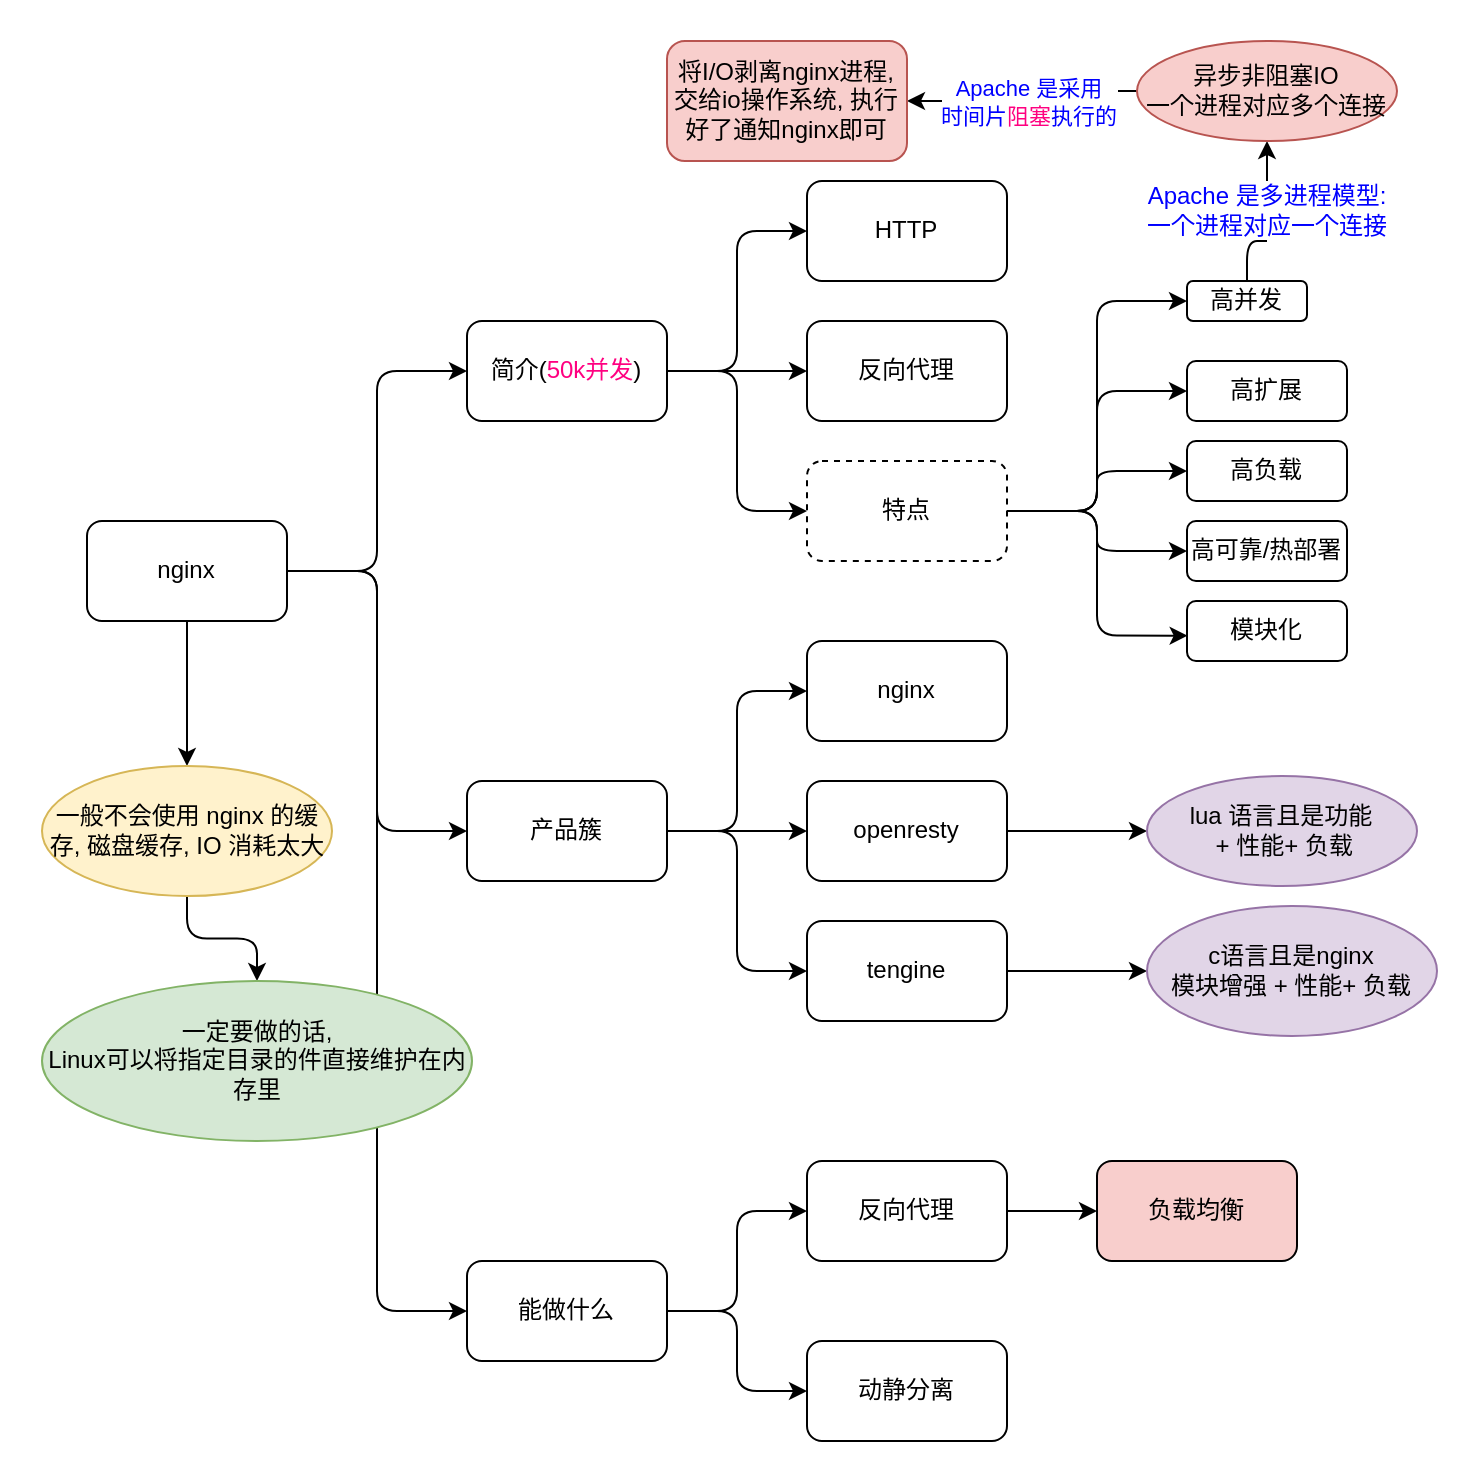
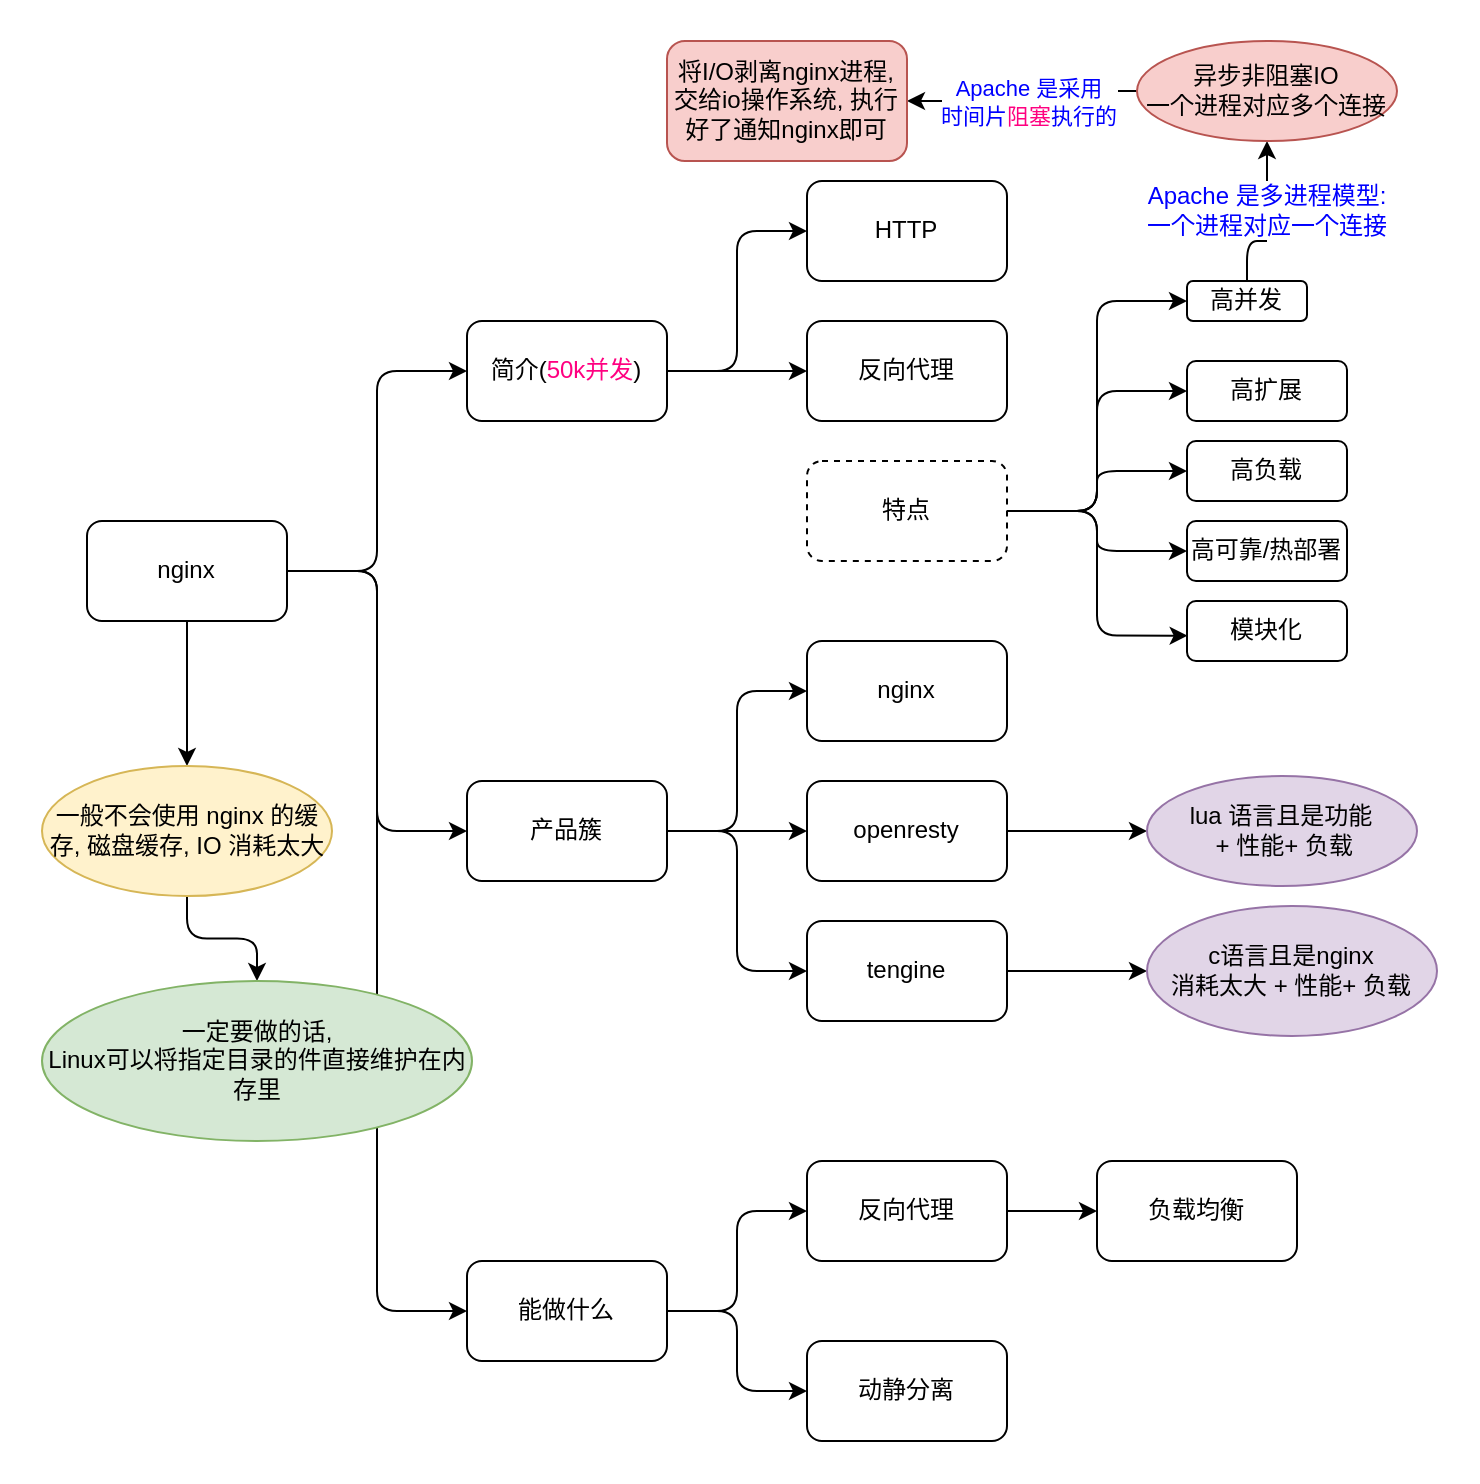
(737, 465) -> none
(1292, 971) -> (1292, 971)
(1197, 1211) -> (1197, 1211)
